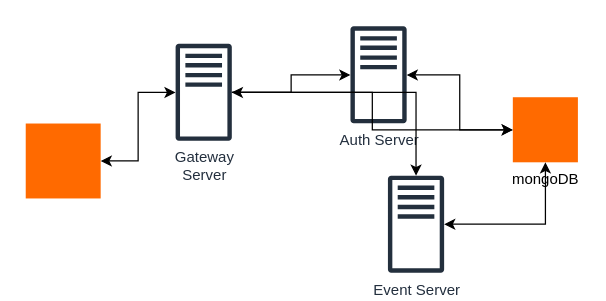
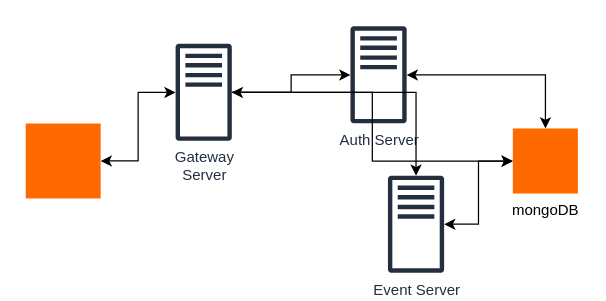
(546, 130) -> (546, 161)
